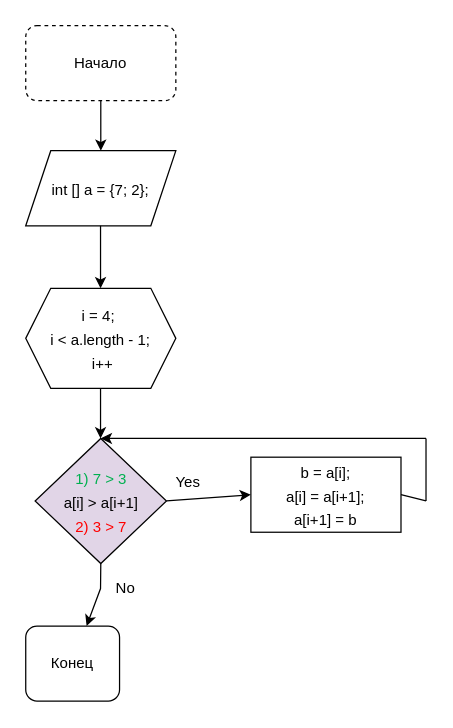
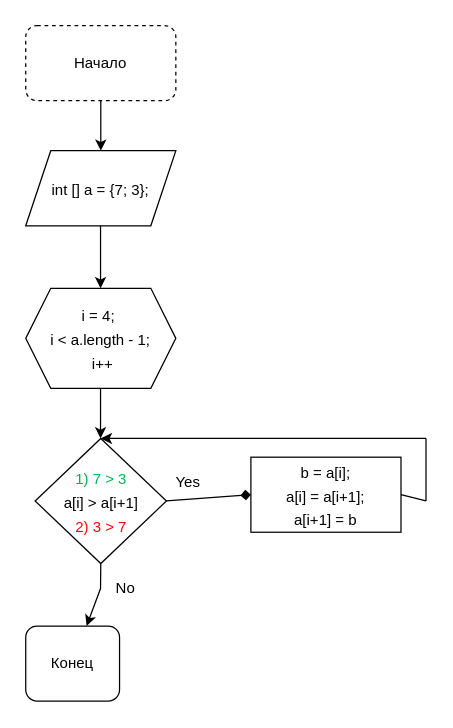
(101, 188) -> (101, 188)
(241, 495) -> (240, 495)
(101, 501) -> (101, 501)
